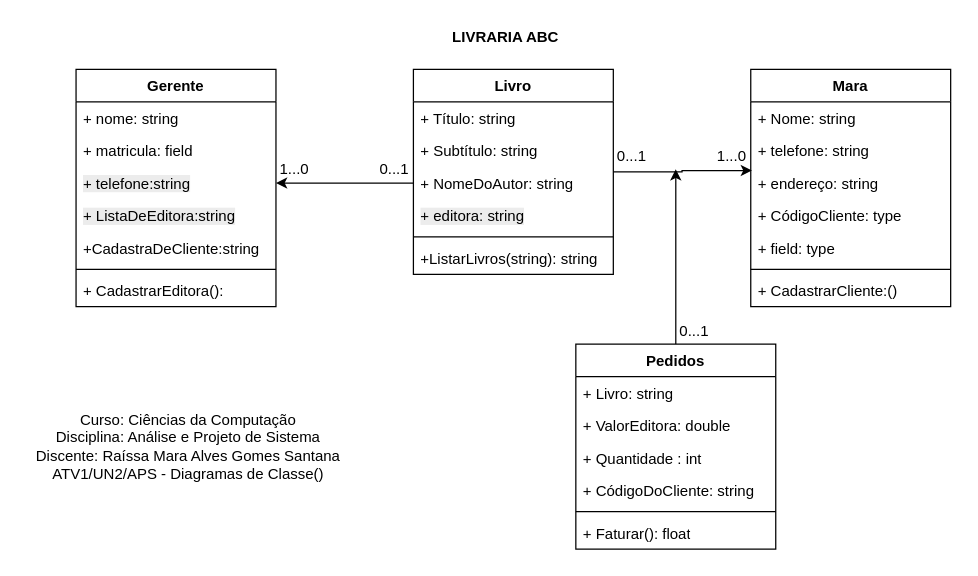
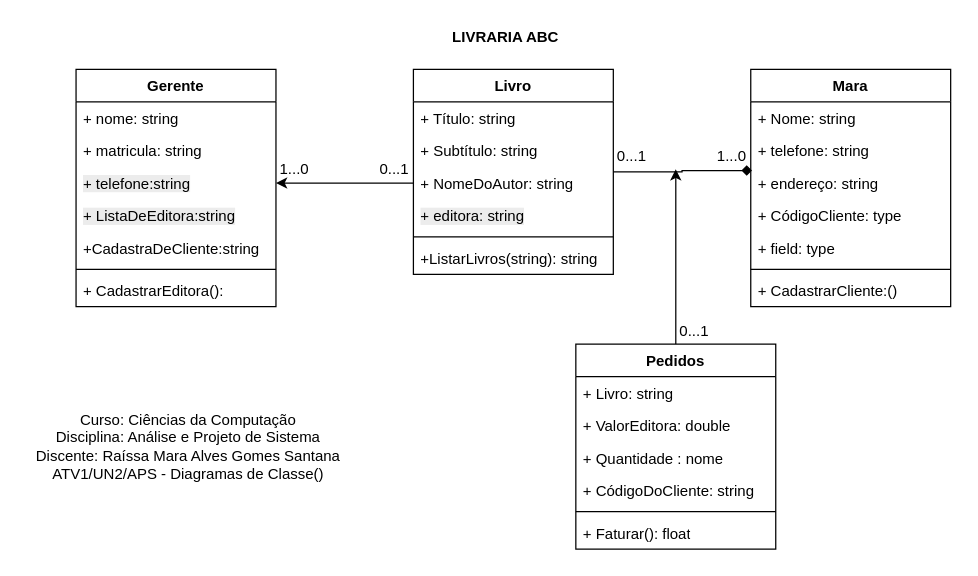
(145, 152) -> (151, 152)
(742, 171) -> (741, 171)
(647, 460) -> (653, 460)
